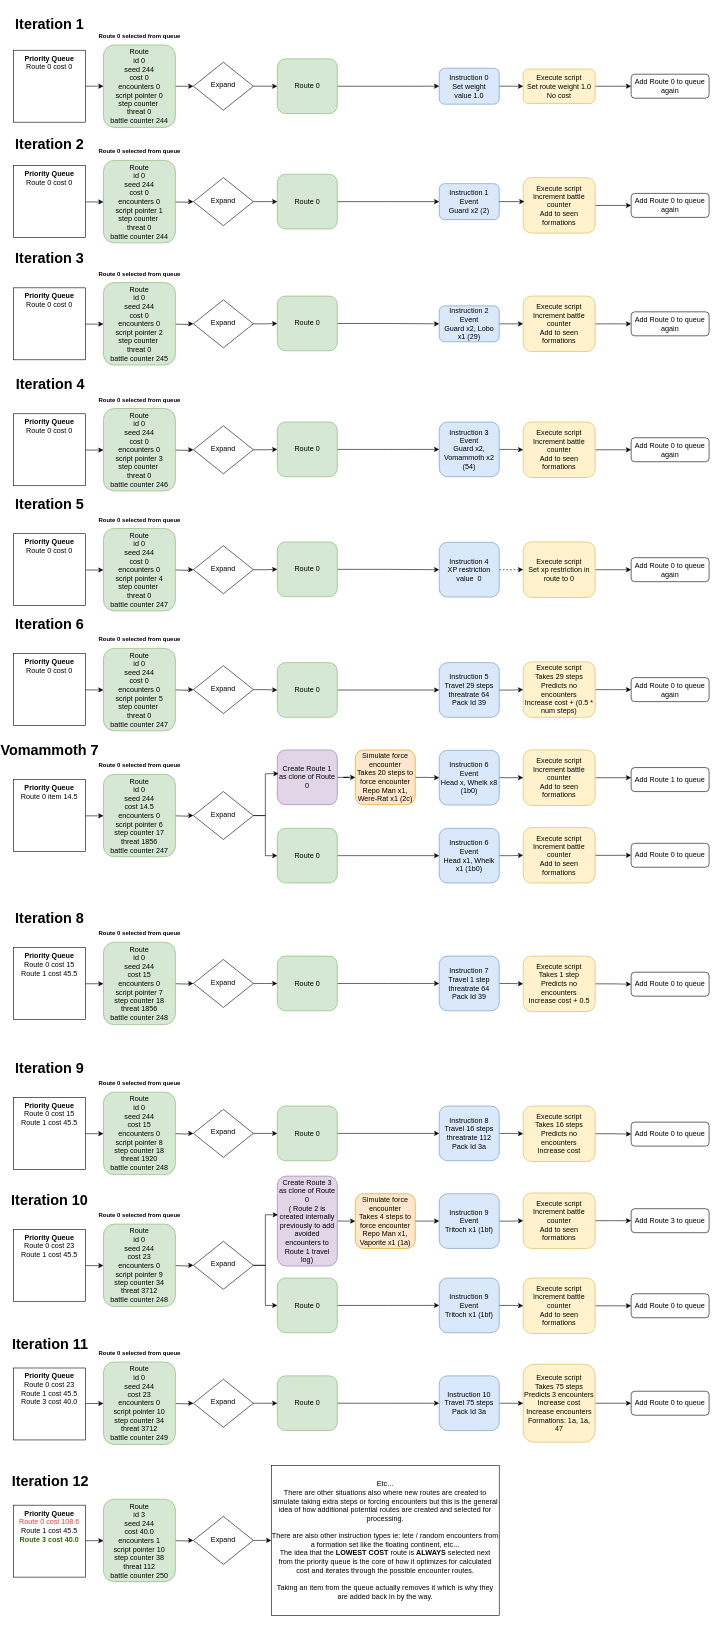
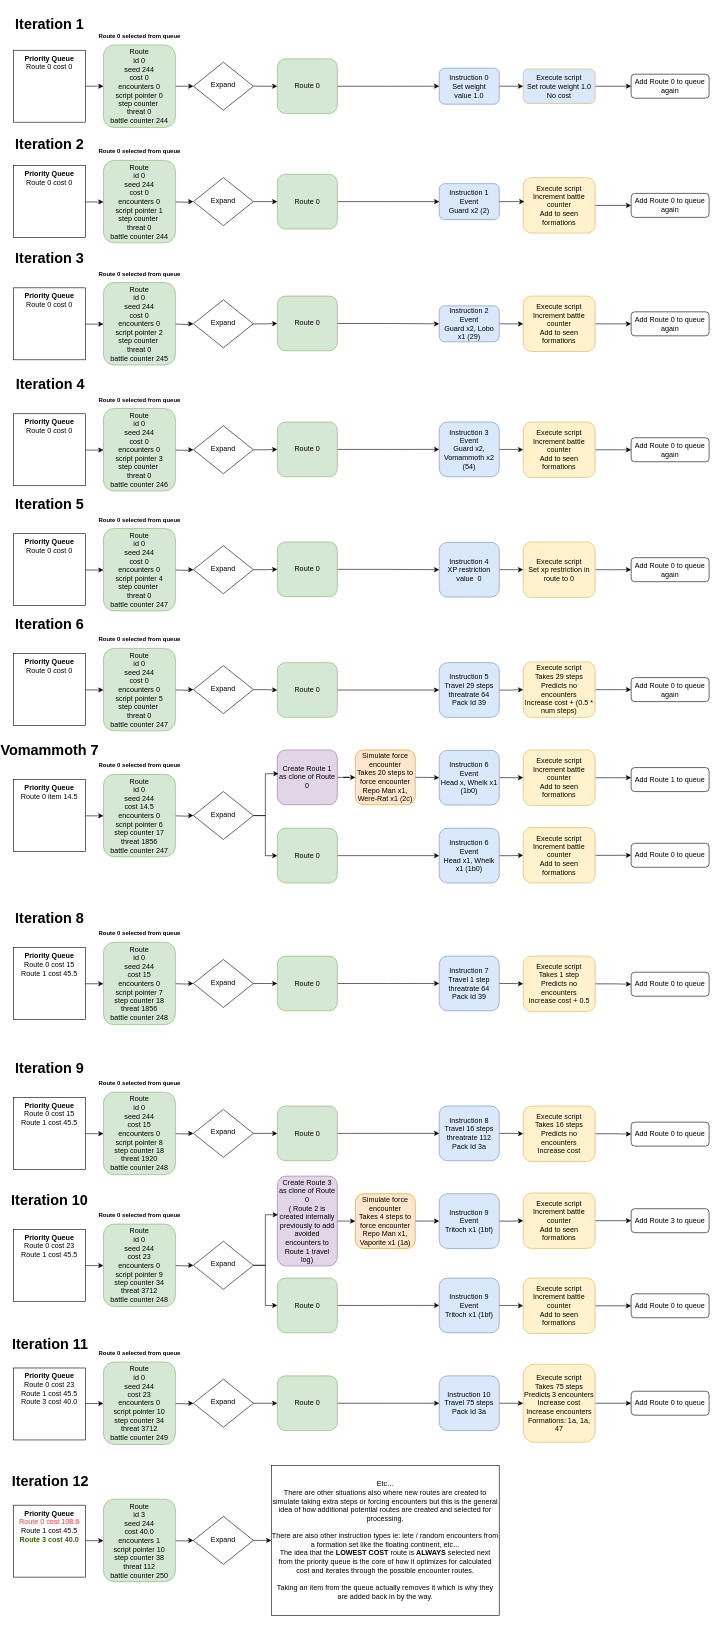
(560, 86) -> (560, 86)
(509, 570) -> (509, 570)
(470, 778) -> (470, 778)
